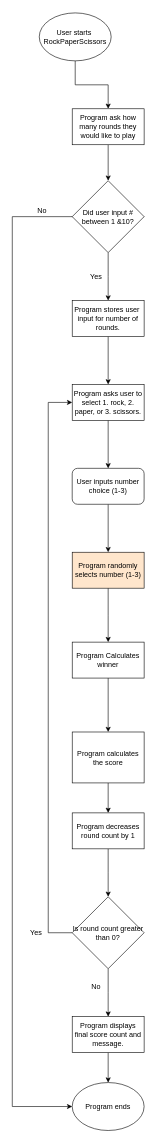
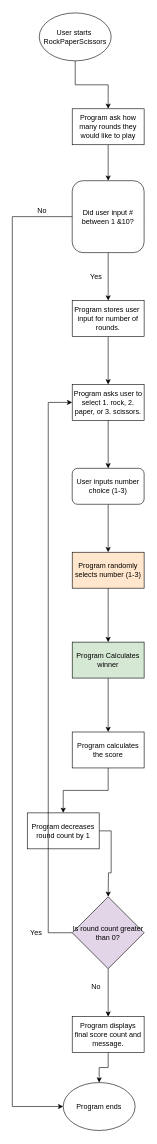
(108, 216) -> (108, 216)
(108, 660) -> (108, 660)
(108, 758) -> (108, 750)
(108, 831) -> (63, 831)
(108, 933) -> (108, 933)
(108, 1107) -> (99, 1107)
